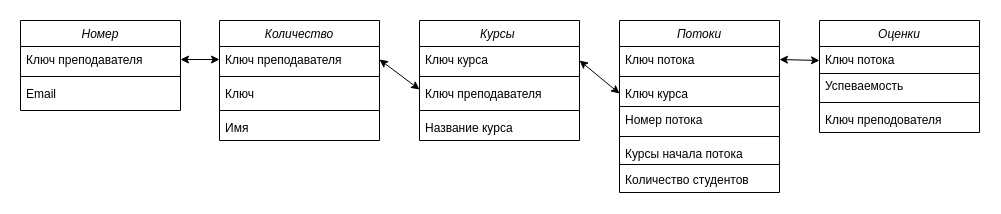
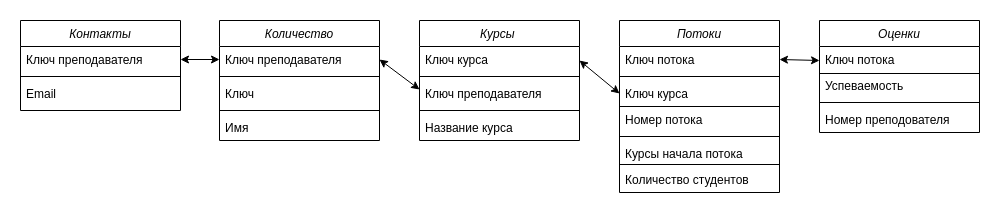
(100, 34) -> (100, 34)
(884, 120) -> (887, 120)
